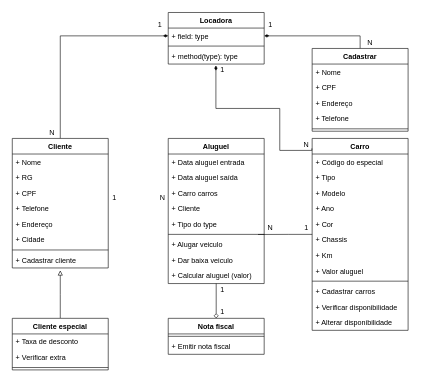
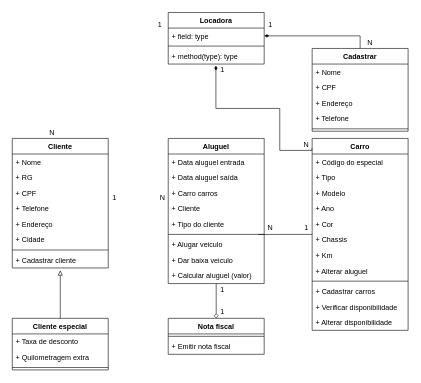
(60, 36) -> none
(196, 224) -> (200, 224)
(341, 271) -> (345, 271)
(46, 358) -> (54, 358)
